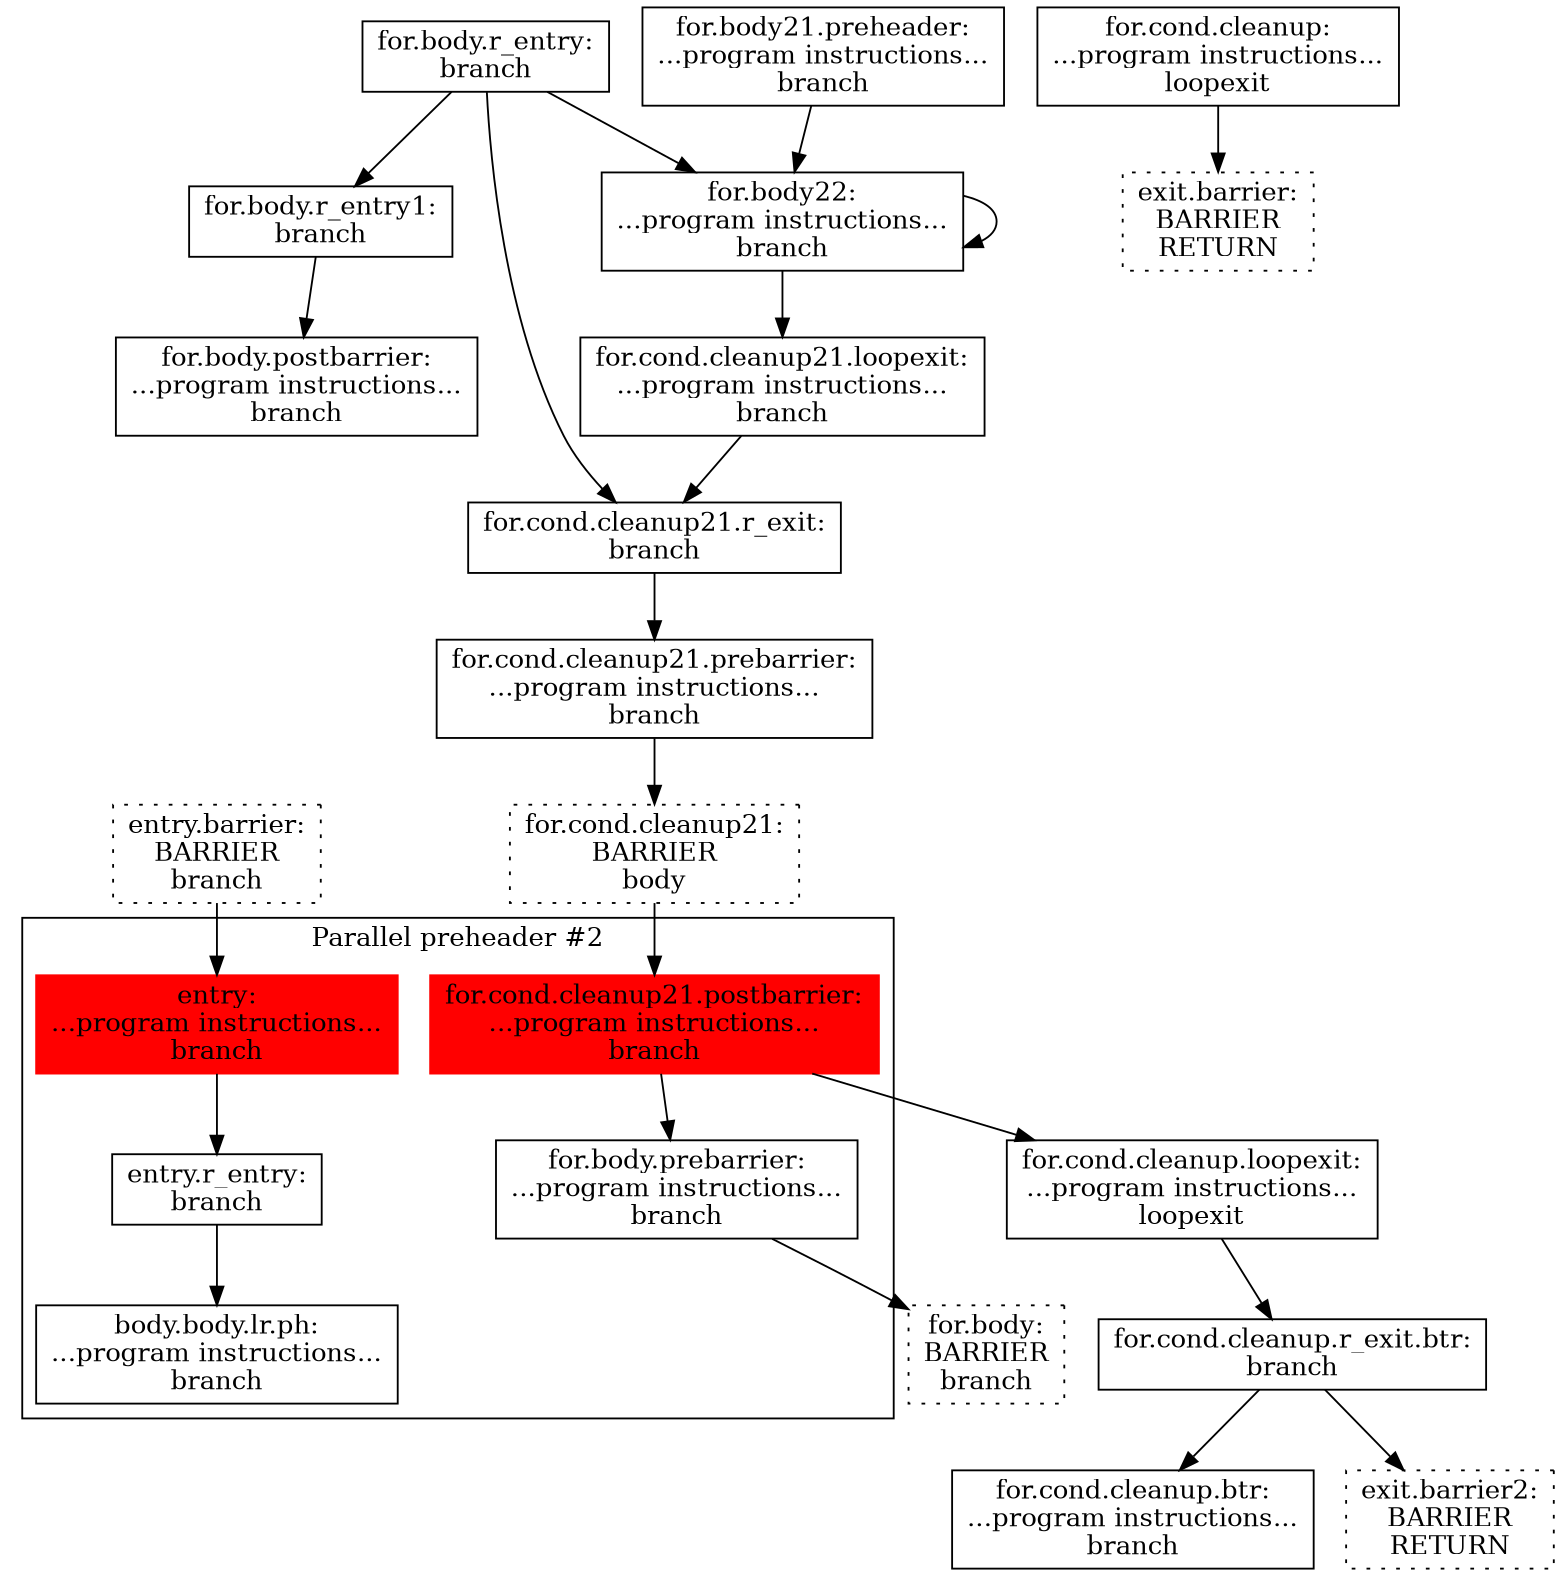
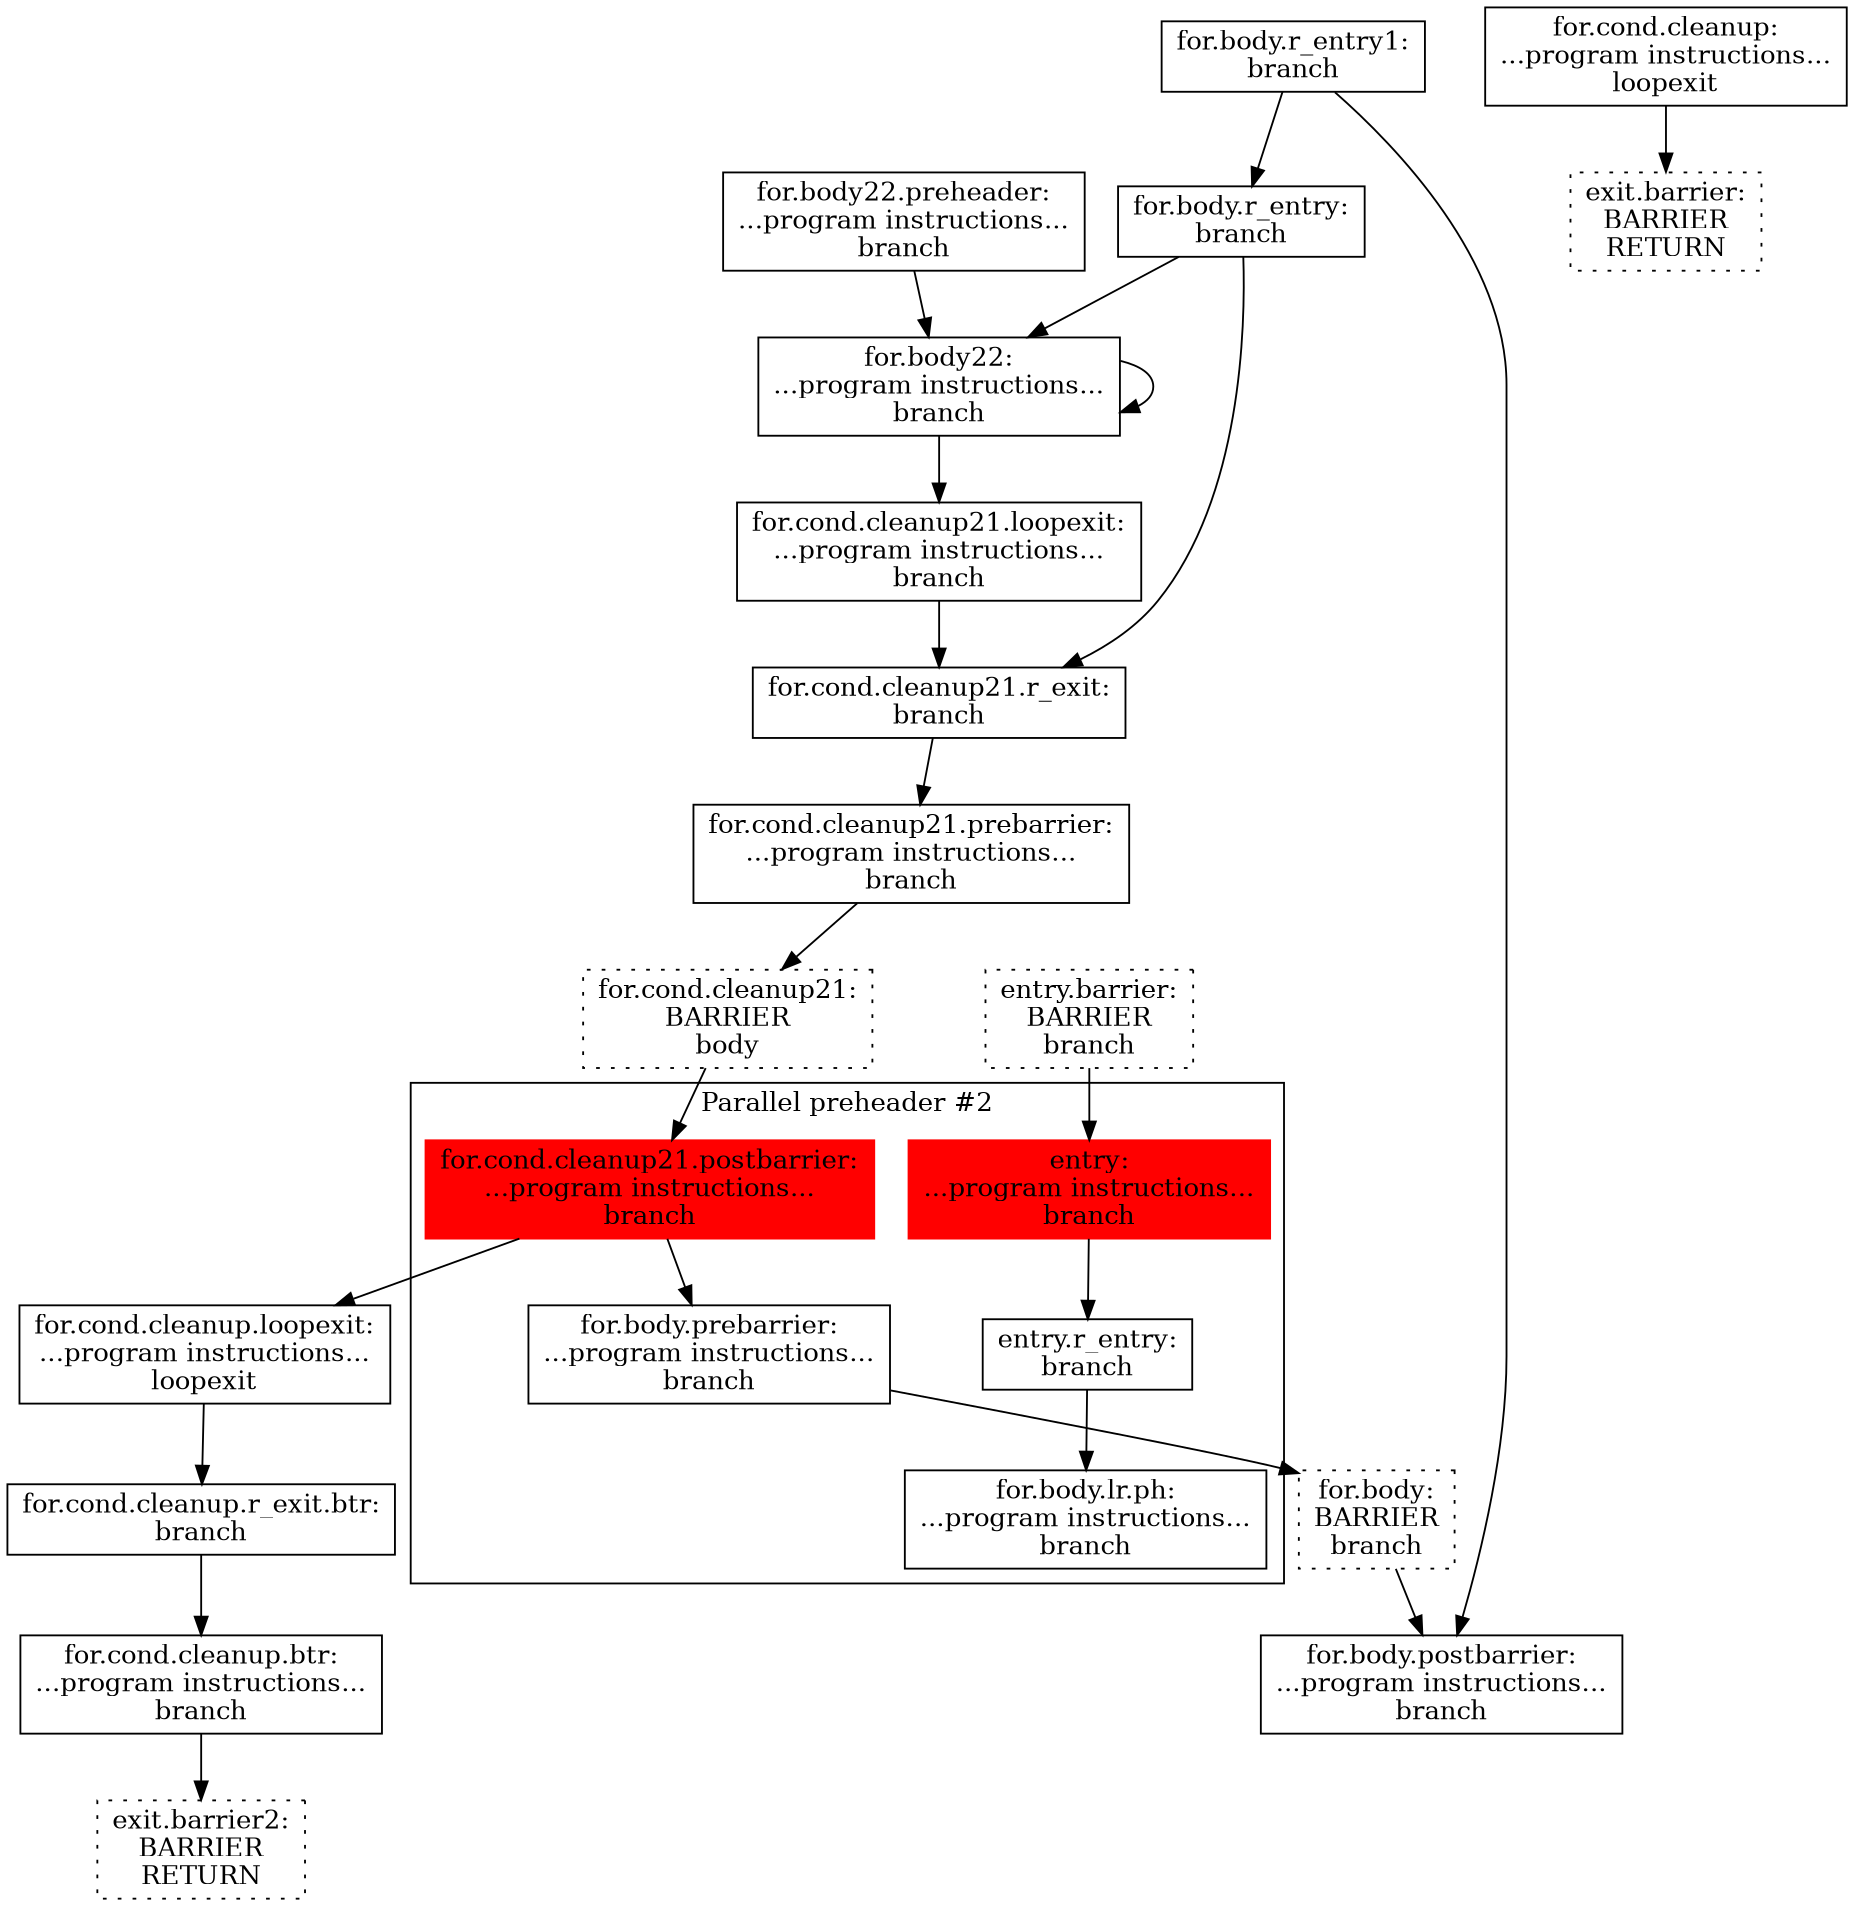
(823, 57) -> (904, 222)
(410, 133) -> (1270, 130)
(217, 1354) -> (1086, 1519)
(1358, 1423) -> (201, 1758)
none -> (1406, 1593)
